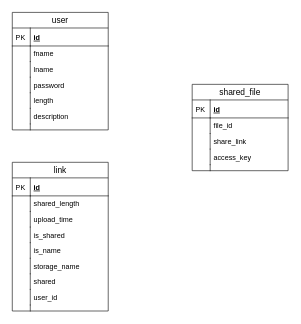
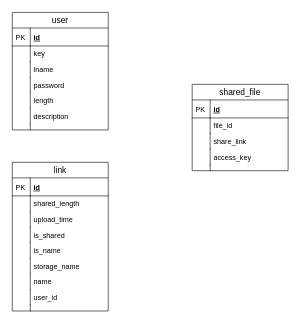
(44, 54) -> (40, 54)
(46, 282) -> (42, 282)
